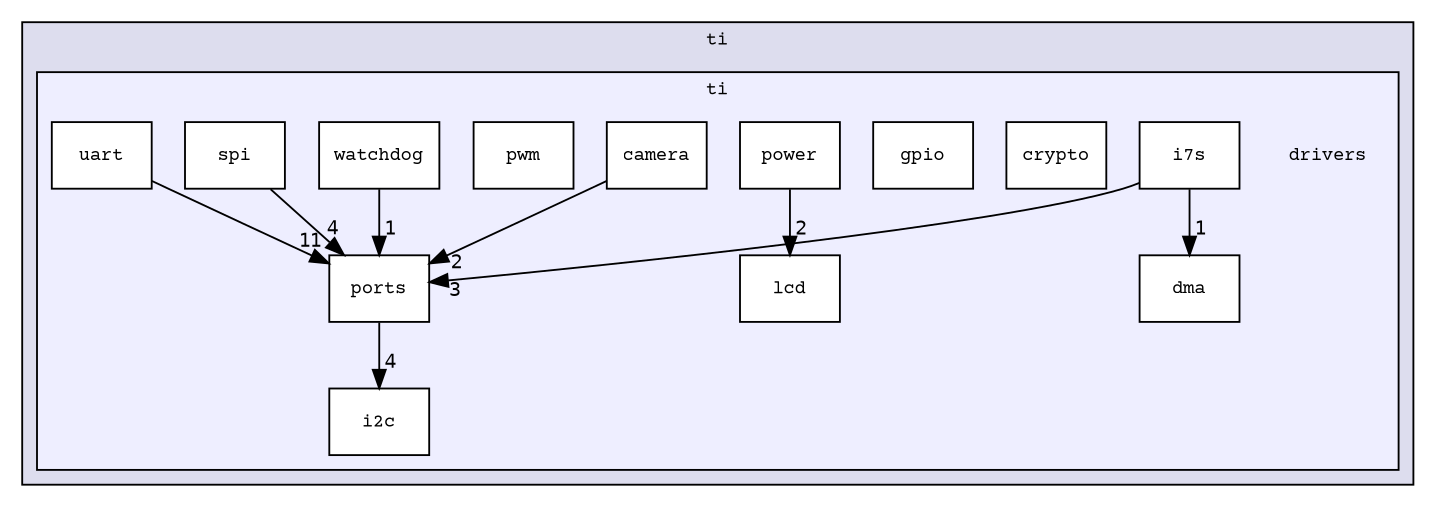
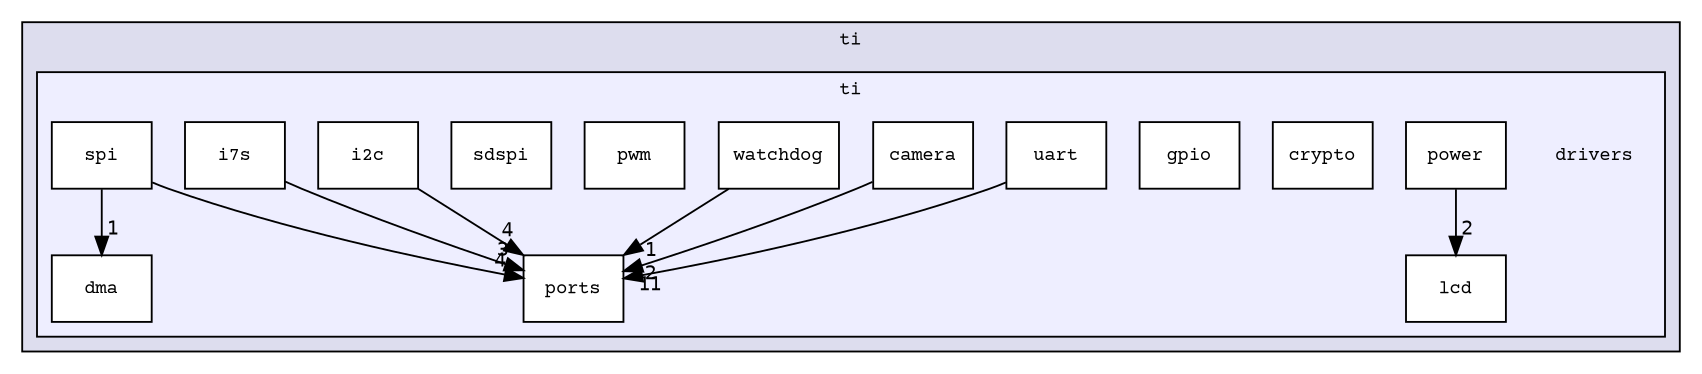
none -> (501, 155)
(1190, 213) -> (102, 213)
(379, 346) -> (463, 217)
